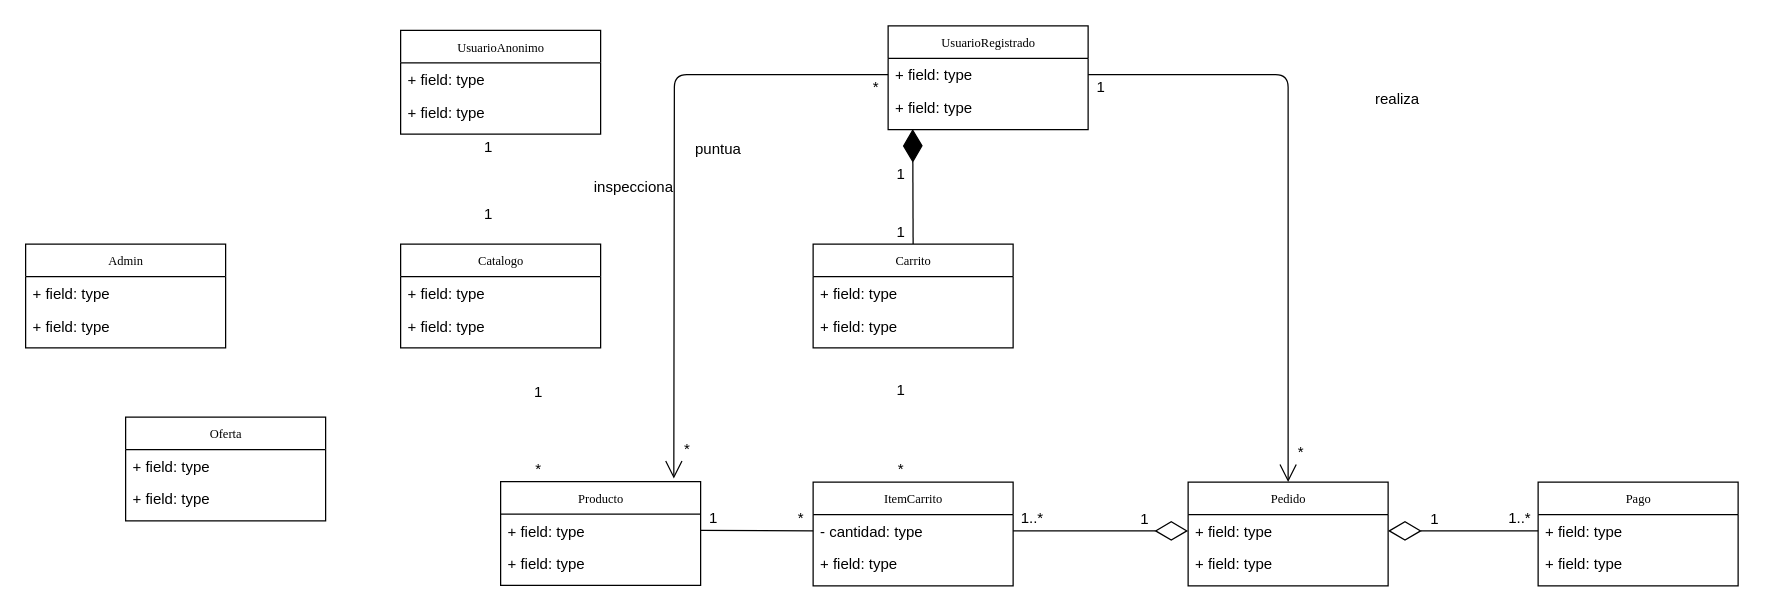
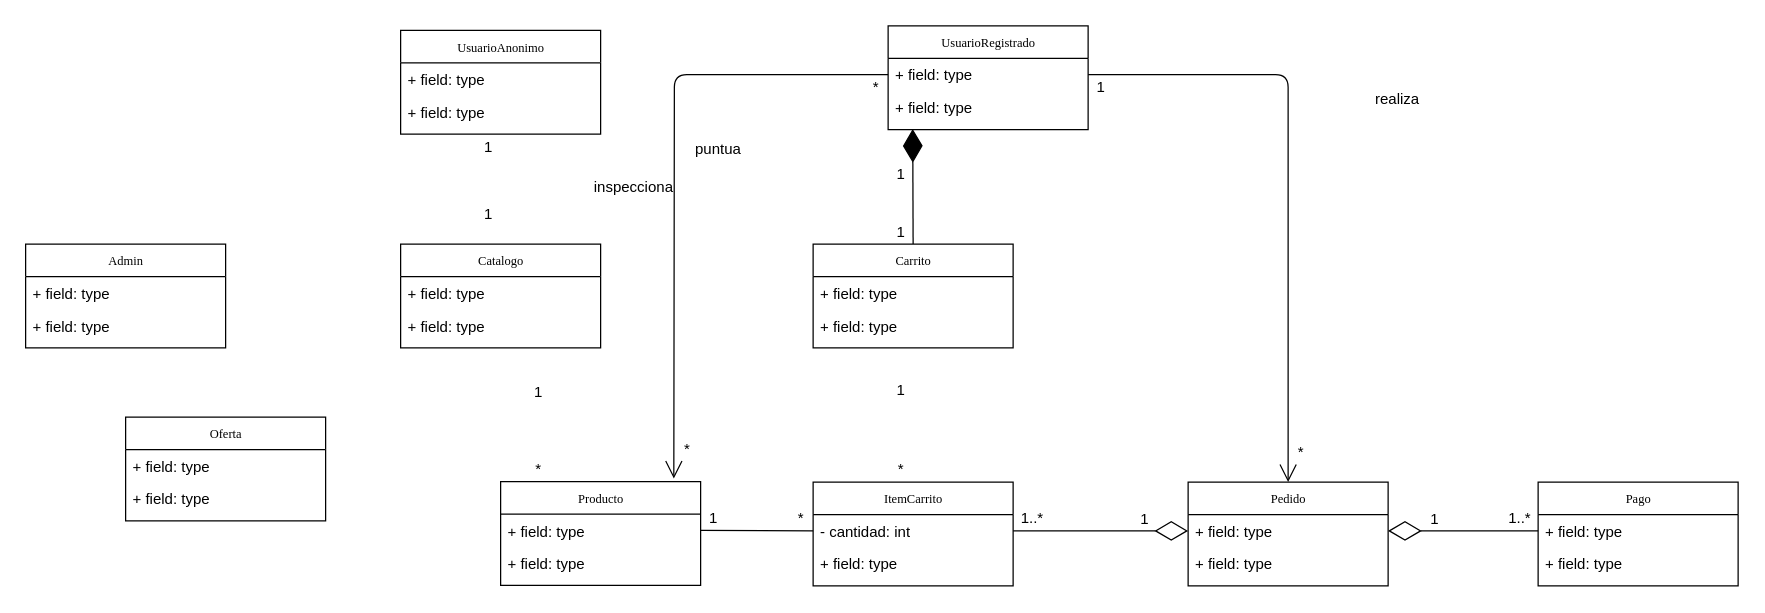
(880, 532) -> (874, 532)
